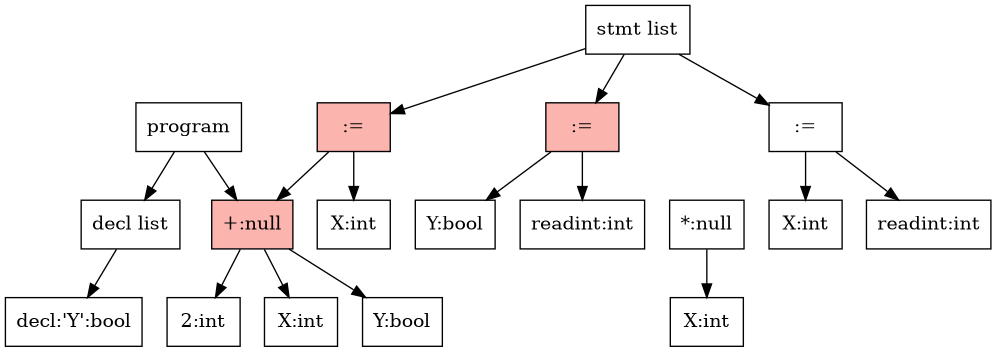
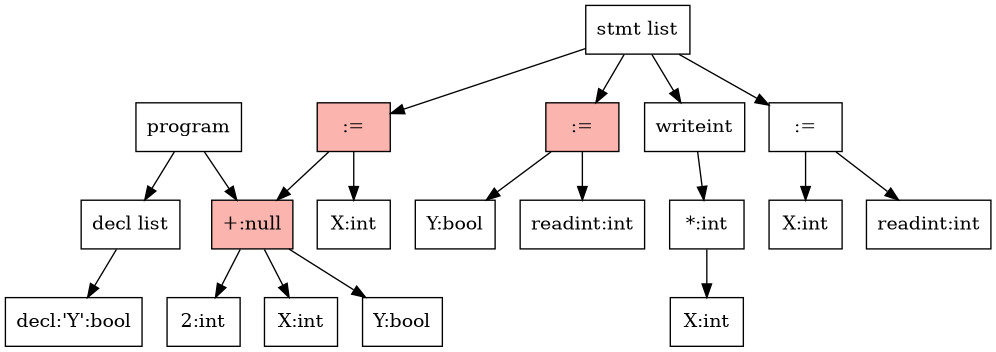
none -> (695, 127)
(707, 225) -> (707, 225)
